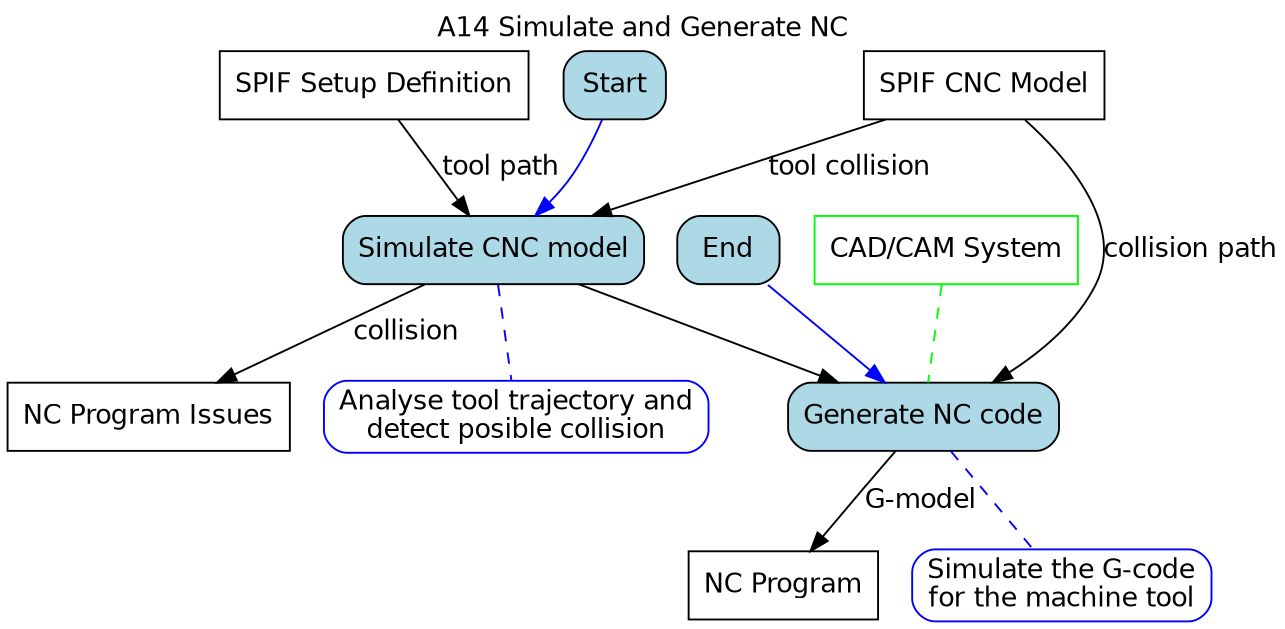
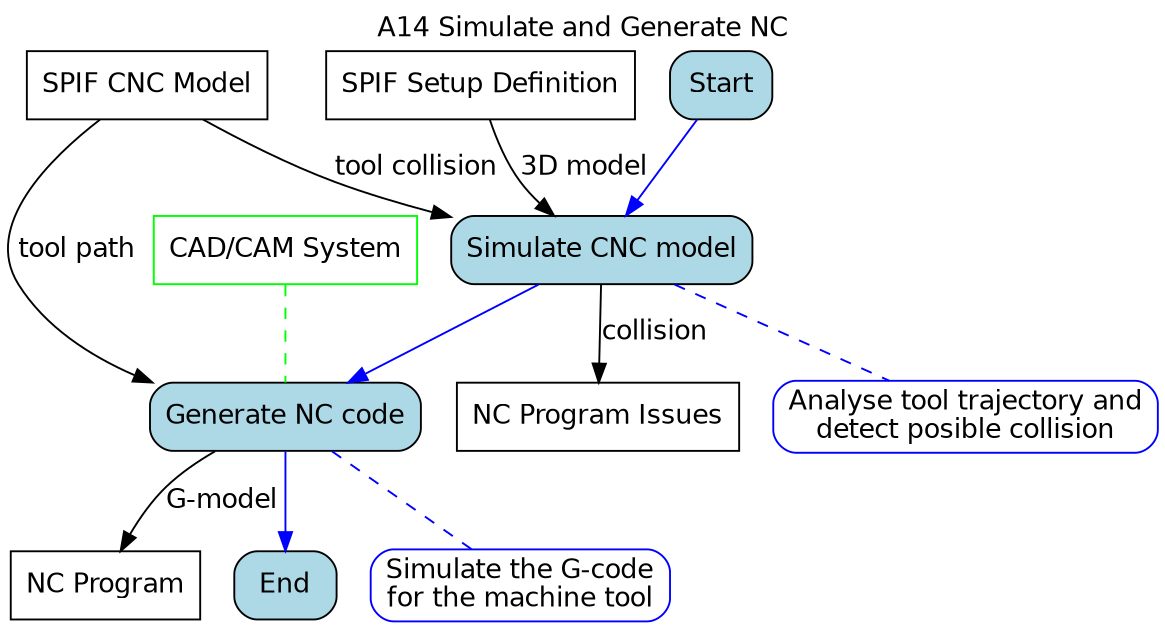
(501, 168) -> (584, 168)
(1191, 250) -> (77, 250)
(819, 327) -> (285, 492)
(700, 330) -> (452, 329)
